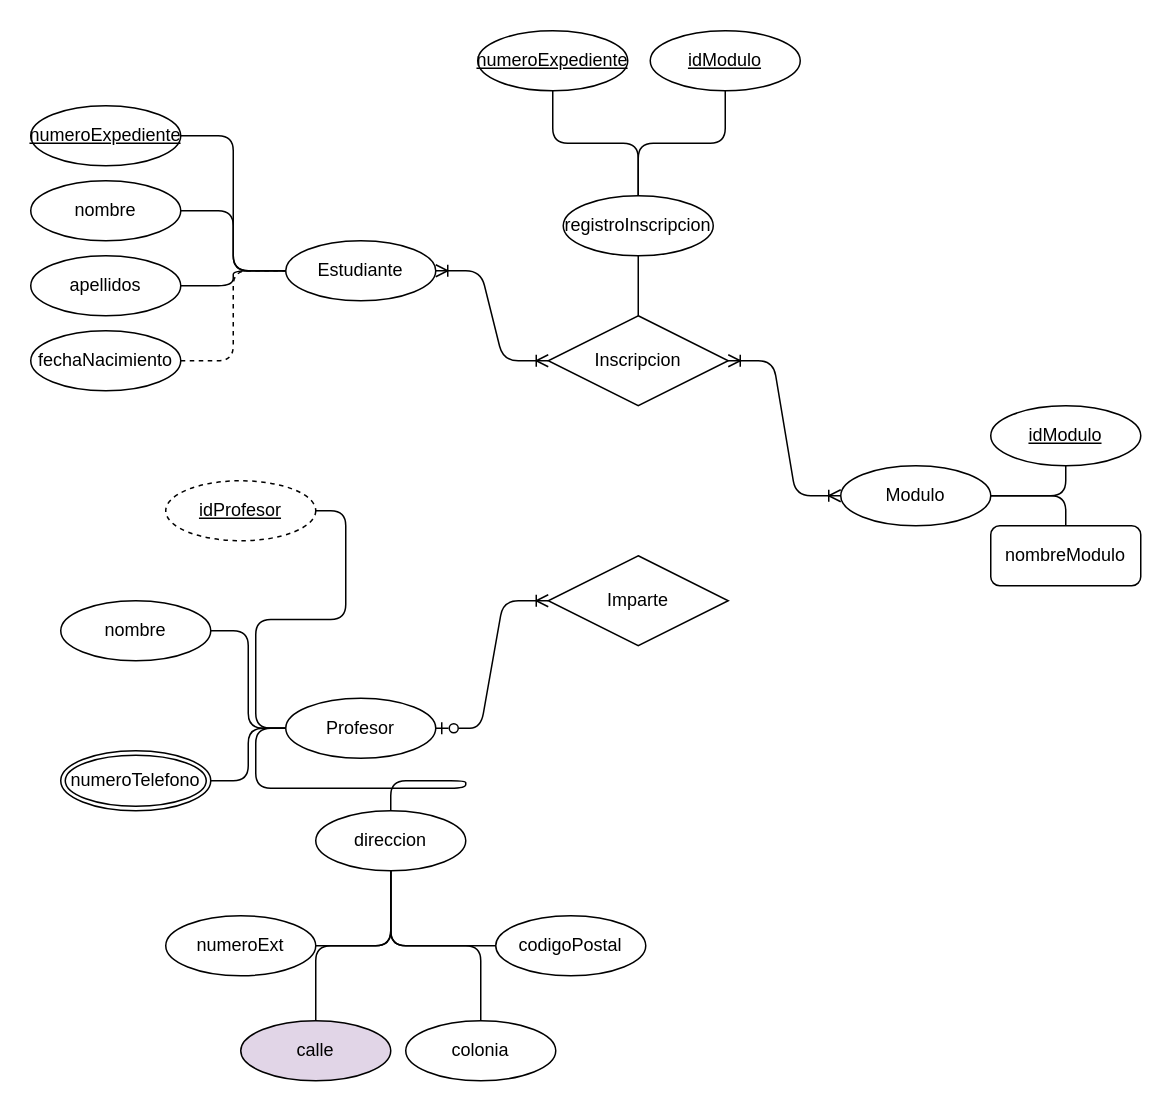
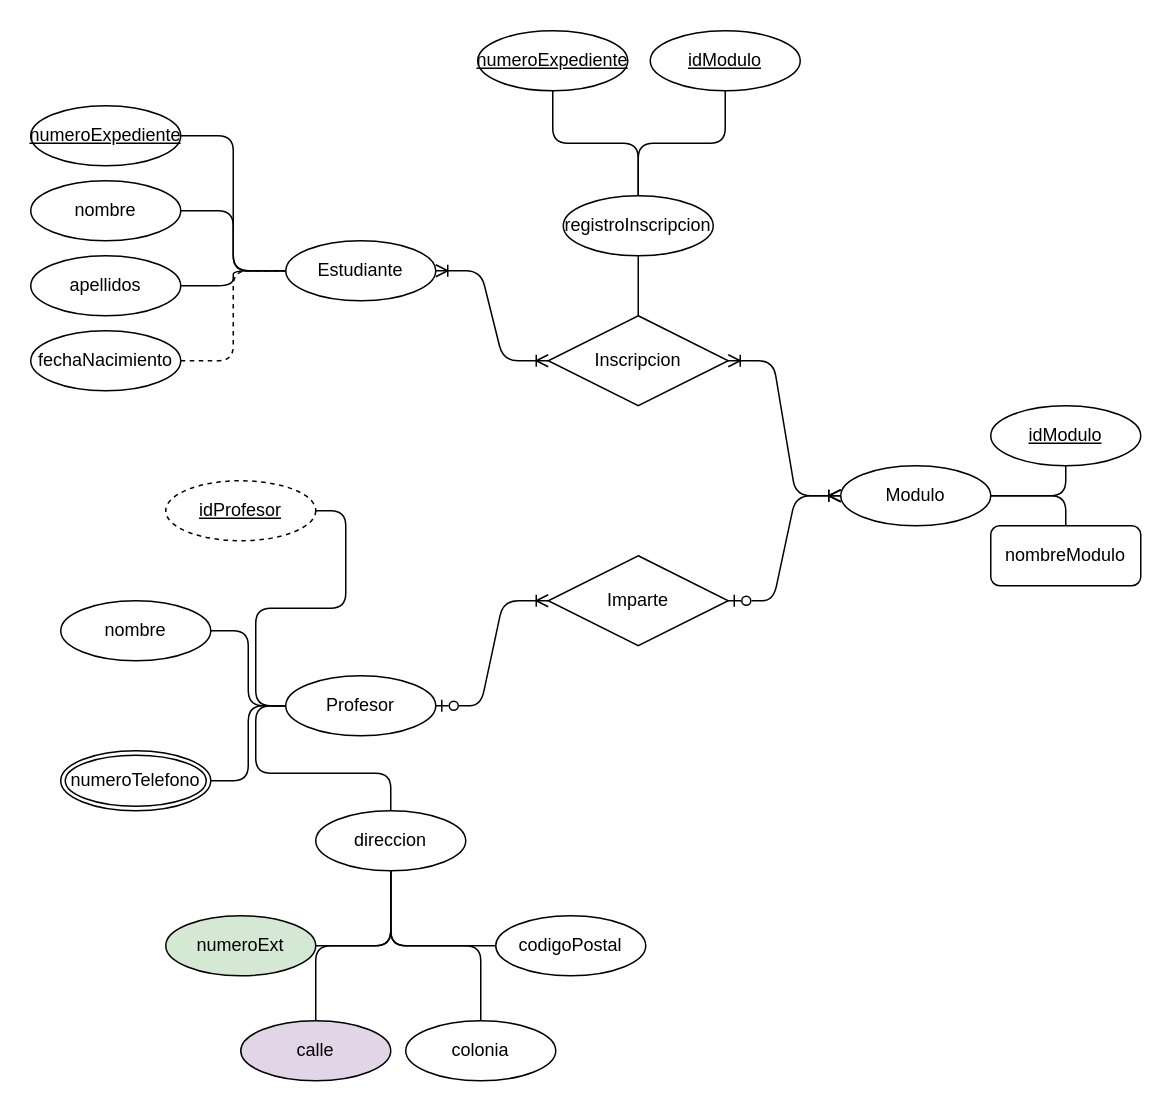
none -> (783, 554)
(361, 728) -> (361, 706)
(241, 946) -> (241, 946)
